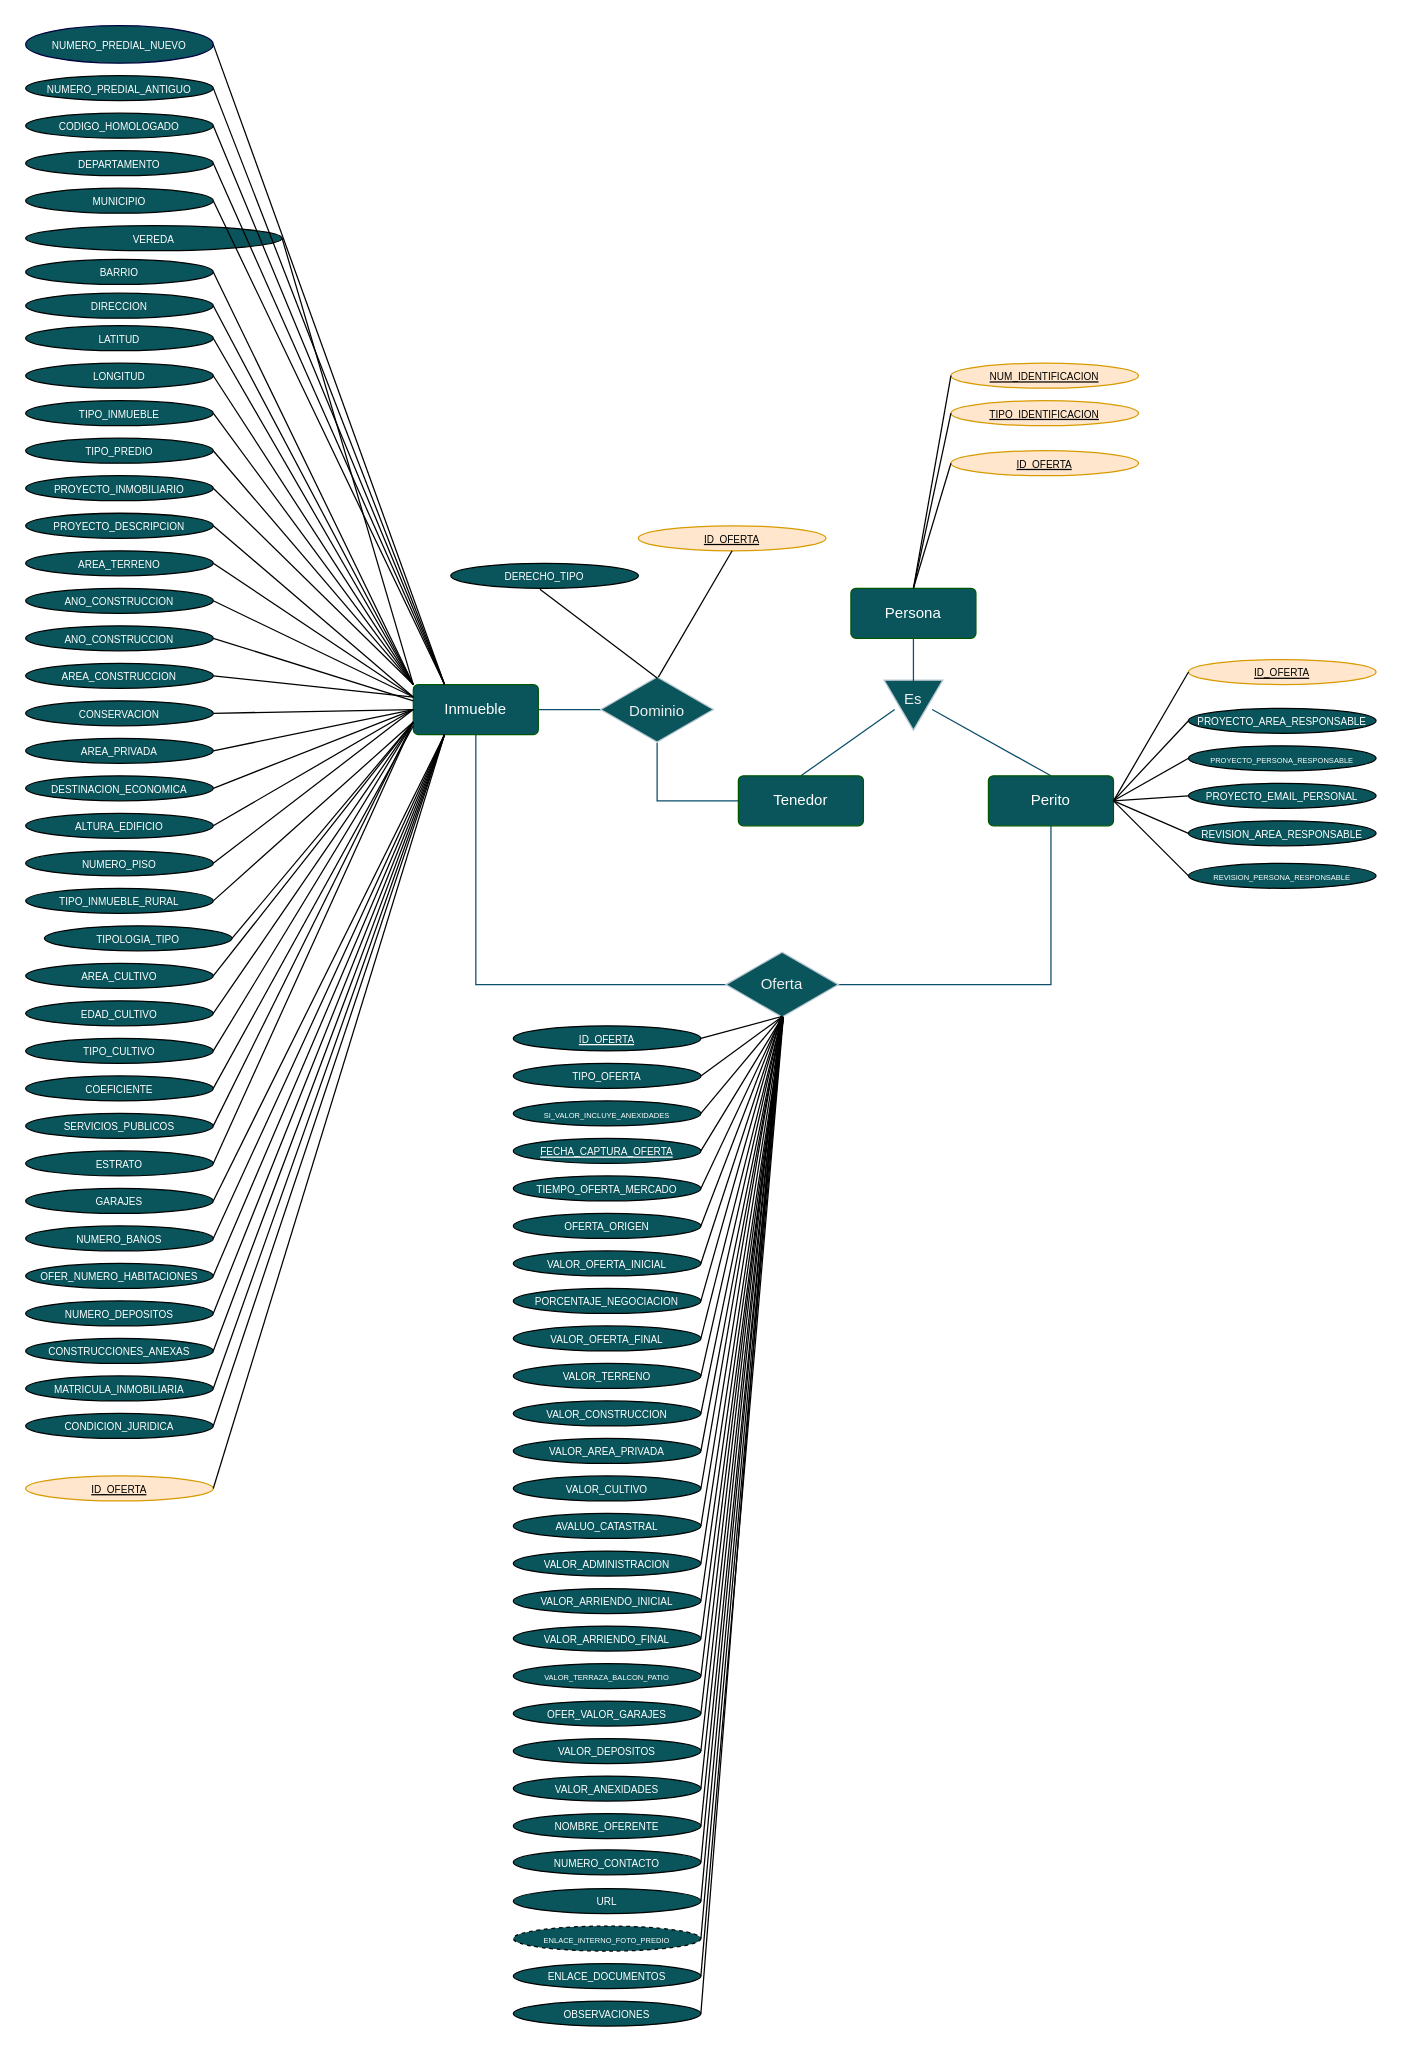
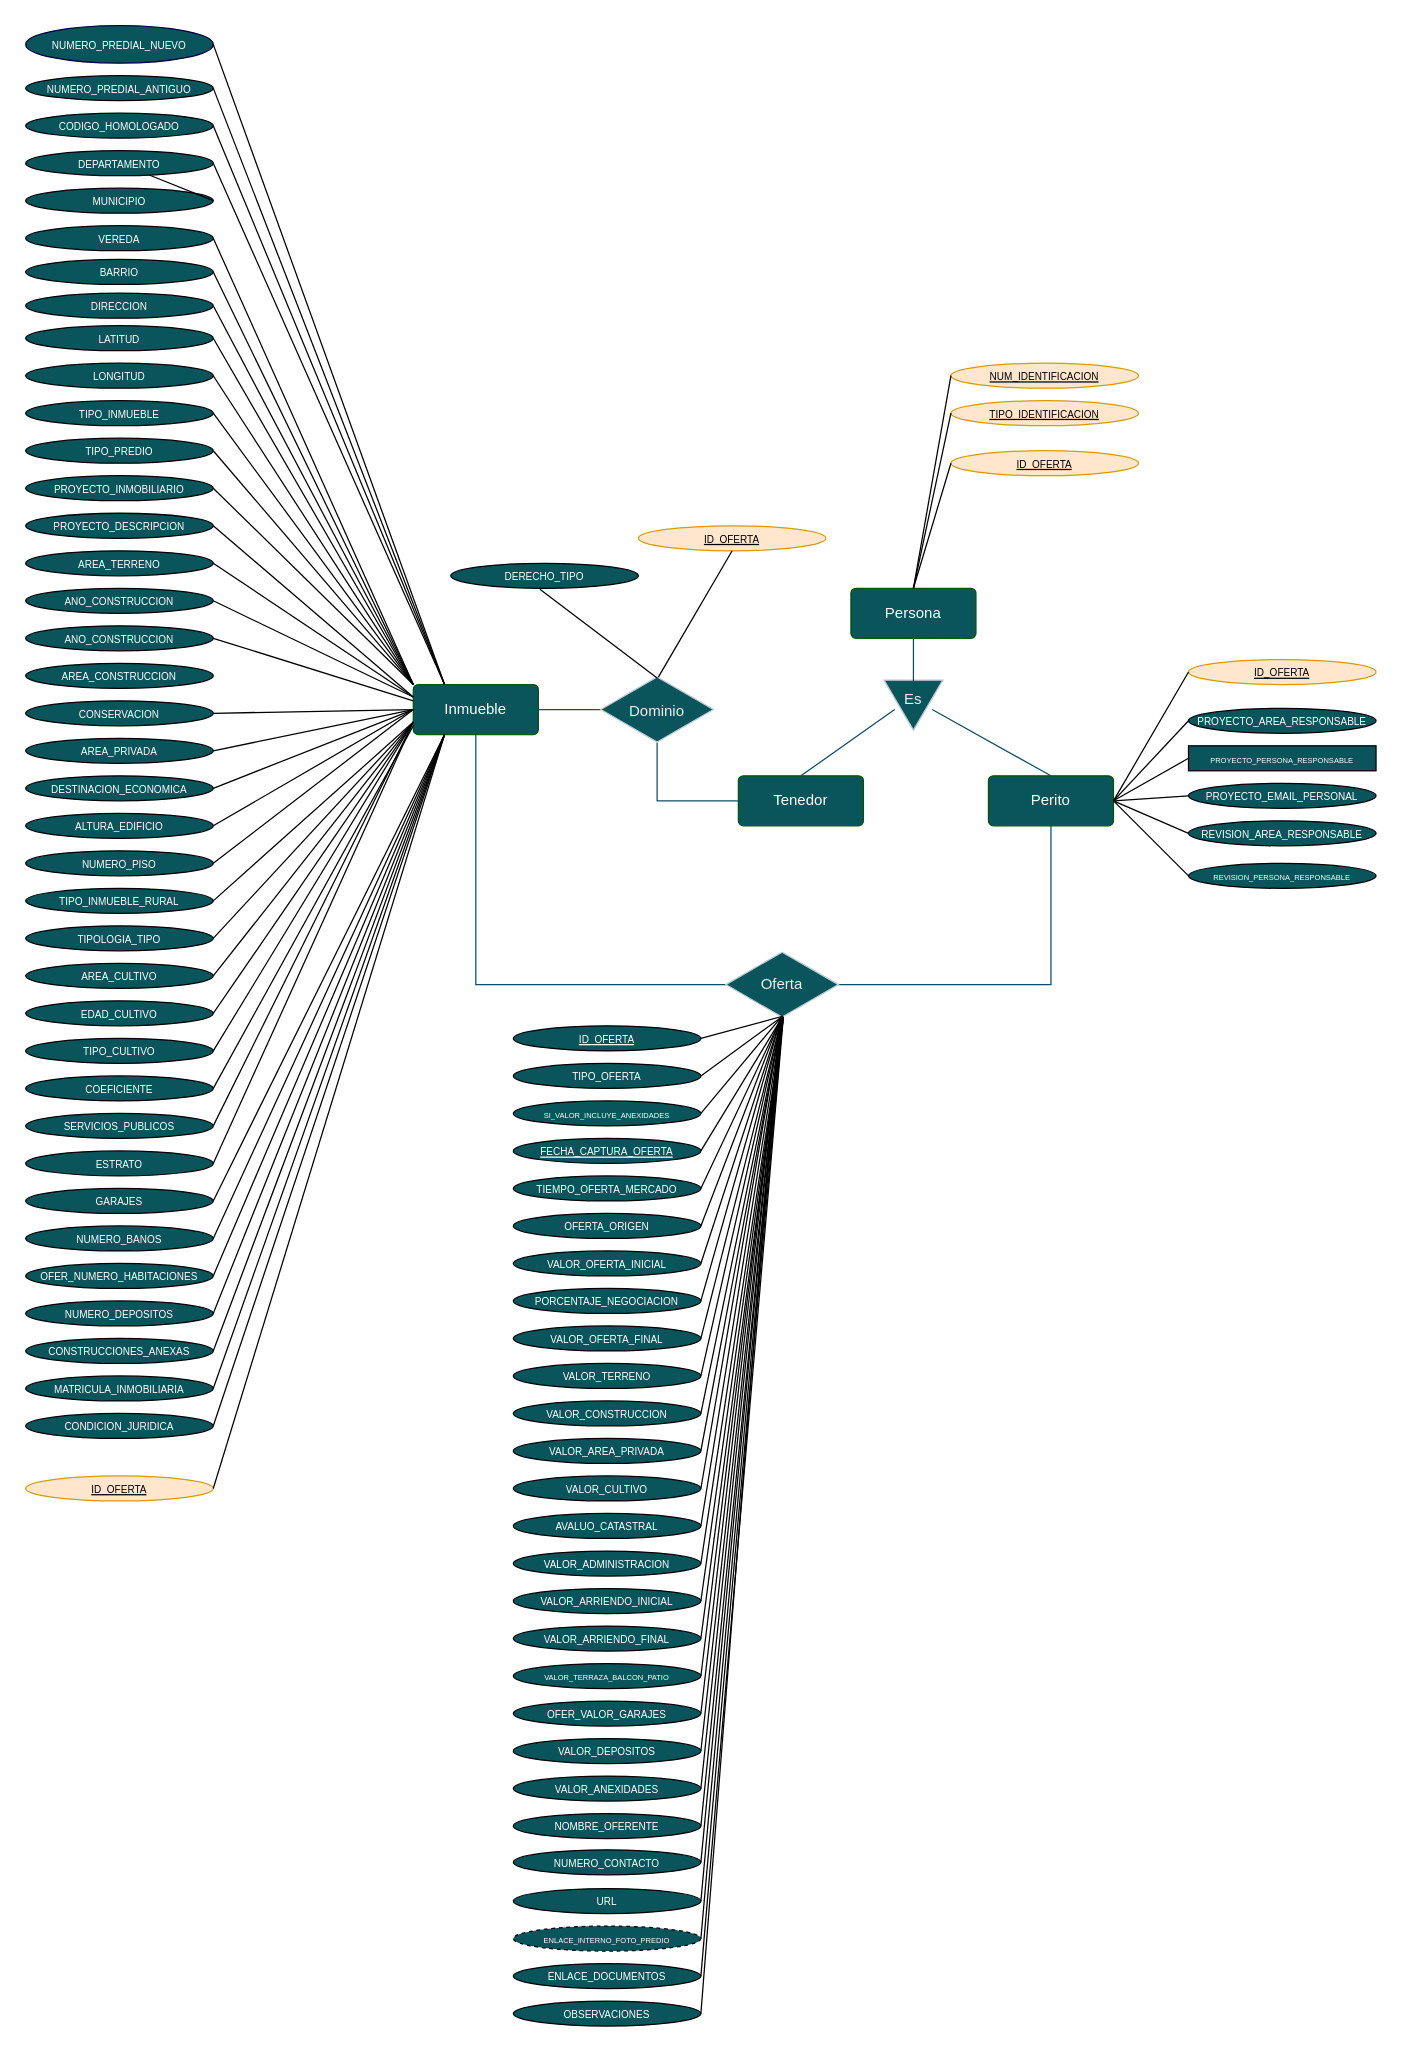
(154, 238) -> (119, 238)
(285, 351) -> (171, 184)
(300, 685) -> none
(1282, 758) -> (1282, 758)
(138, 938) -> (119, 938)
